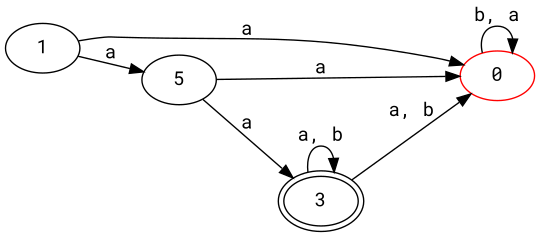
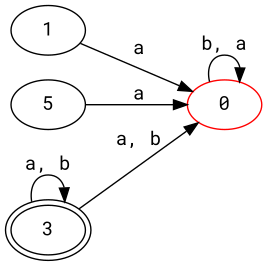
(104, 62) -> none
(242, 134) -> none
